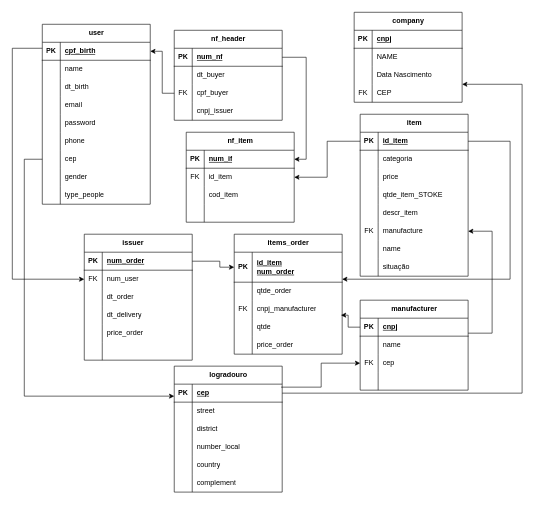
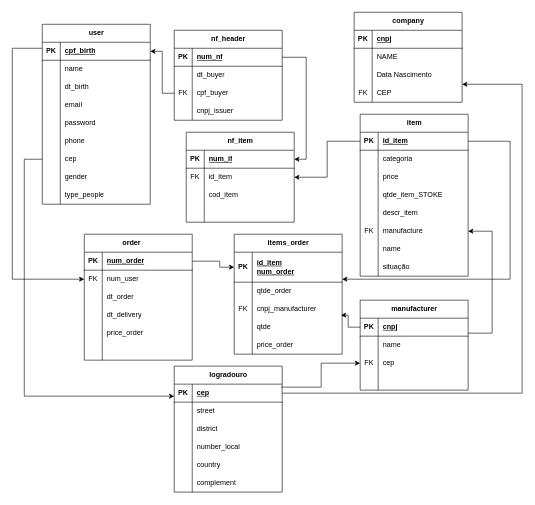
(139, 243) -> (139, 243)
